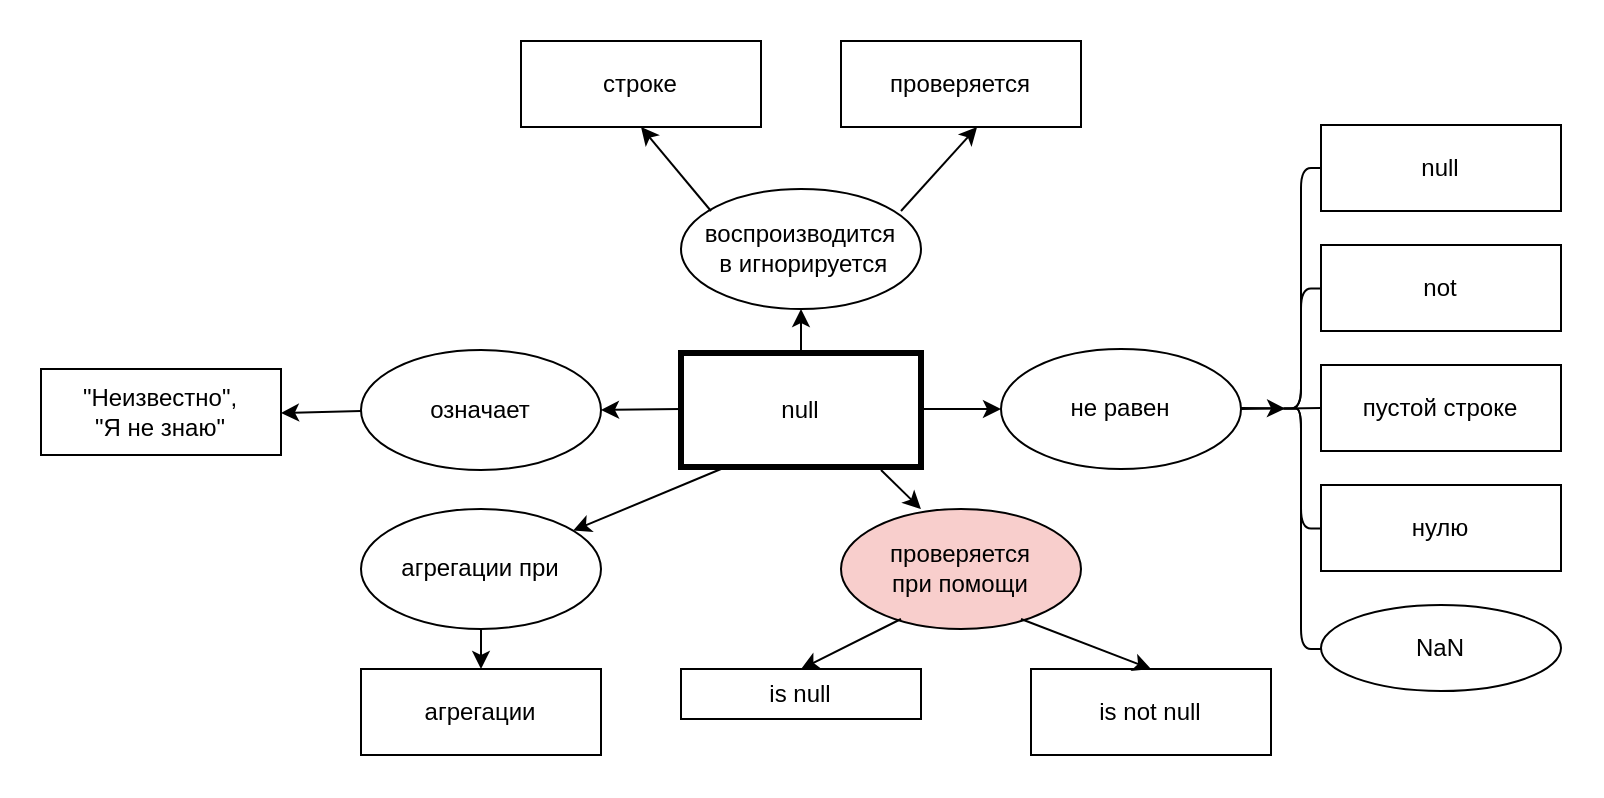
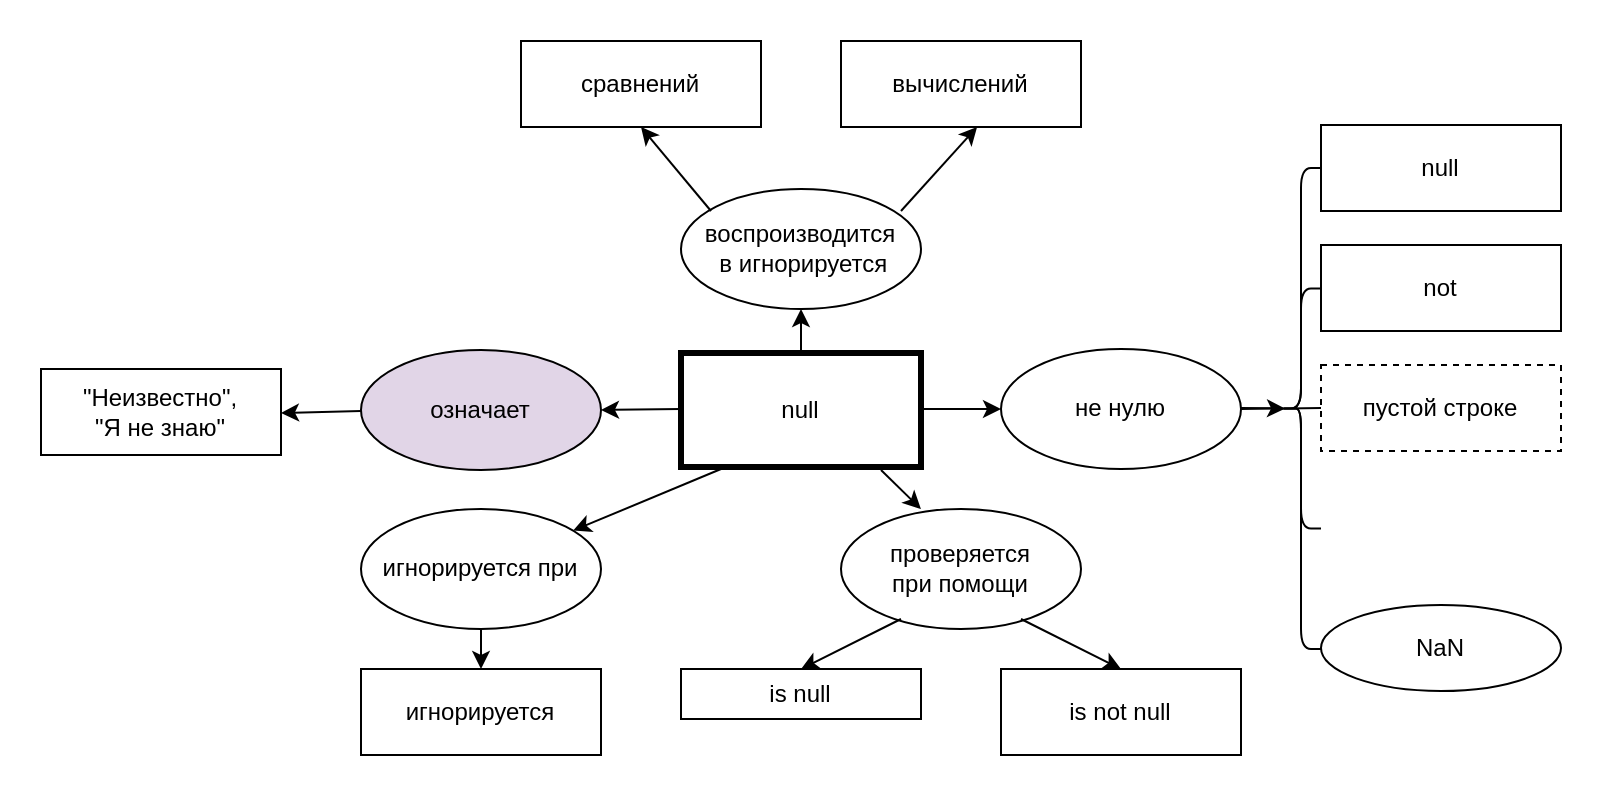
(641, 85) -> (641, 85)
(961, 85) -> (961, 85)
(1441, 408) -> (1441, 408)
(1121, 409) -> (1121, 409)
(481, 410) -> (481, 410)
(1441, 528) -> none
(481, 569) -> (481, 569)
(961, 569) -> (961, 569)
(1151, 712) -> (1121, 712)
(481, 713) -> (481, 713)
